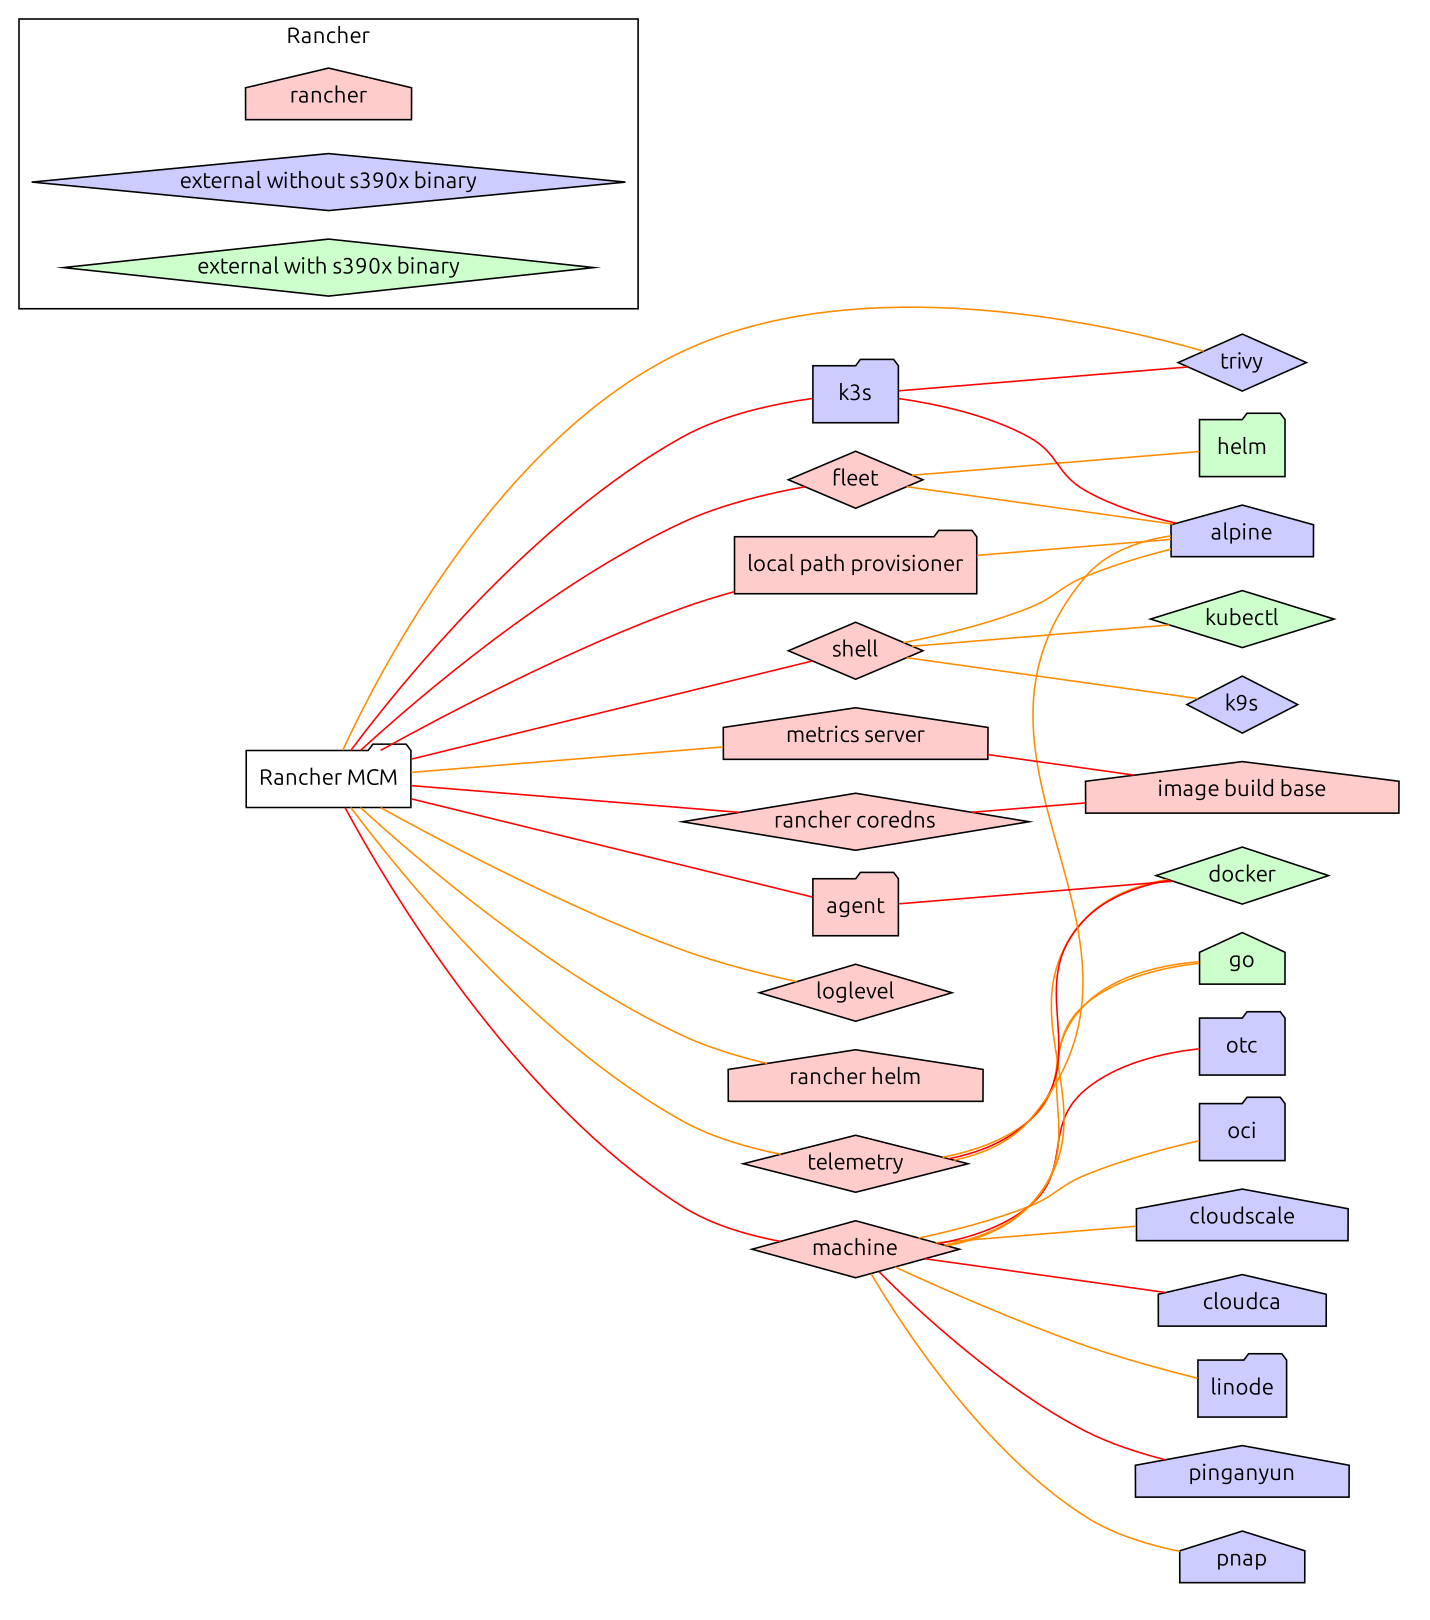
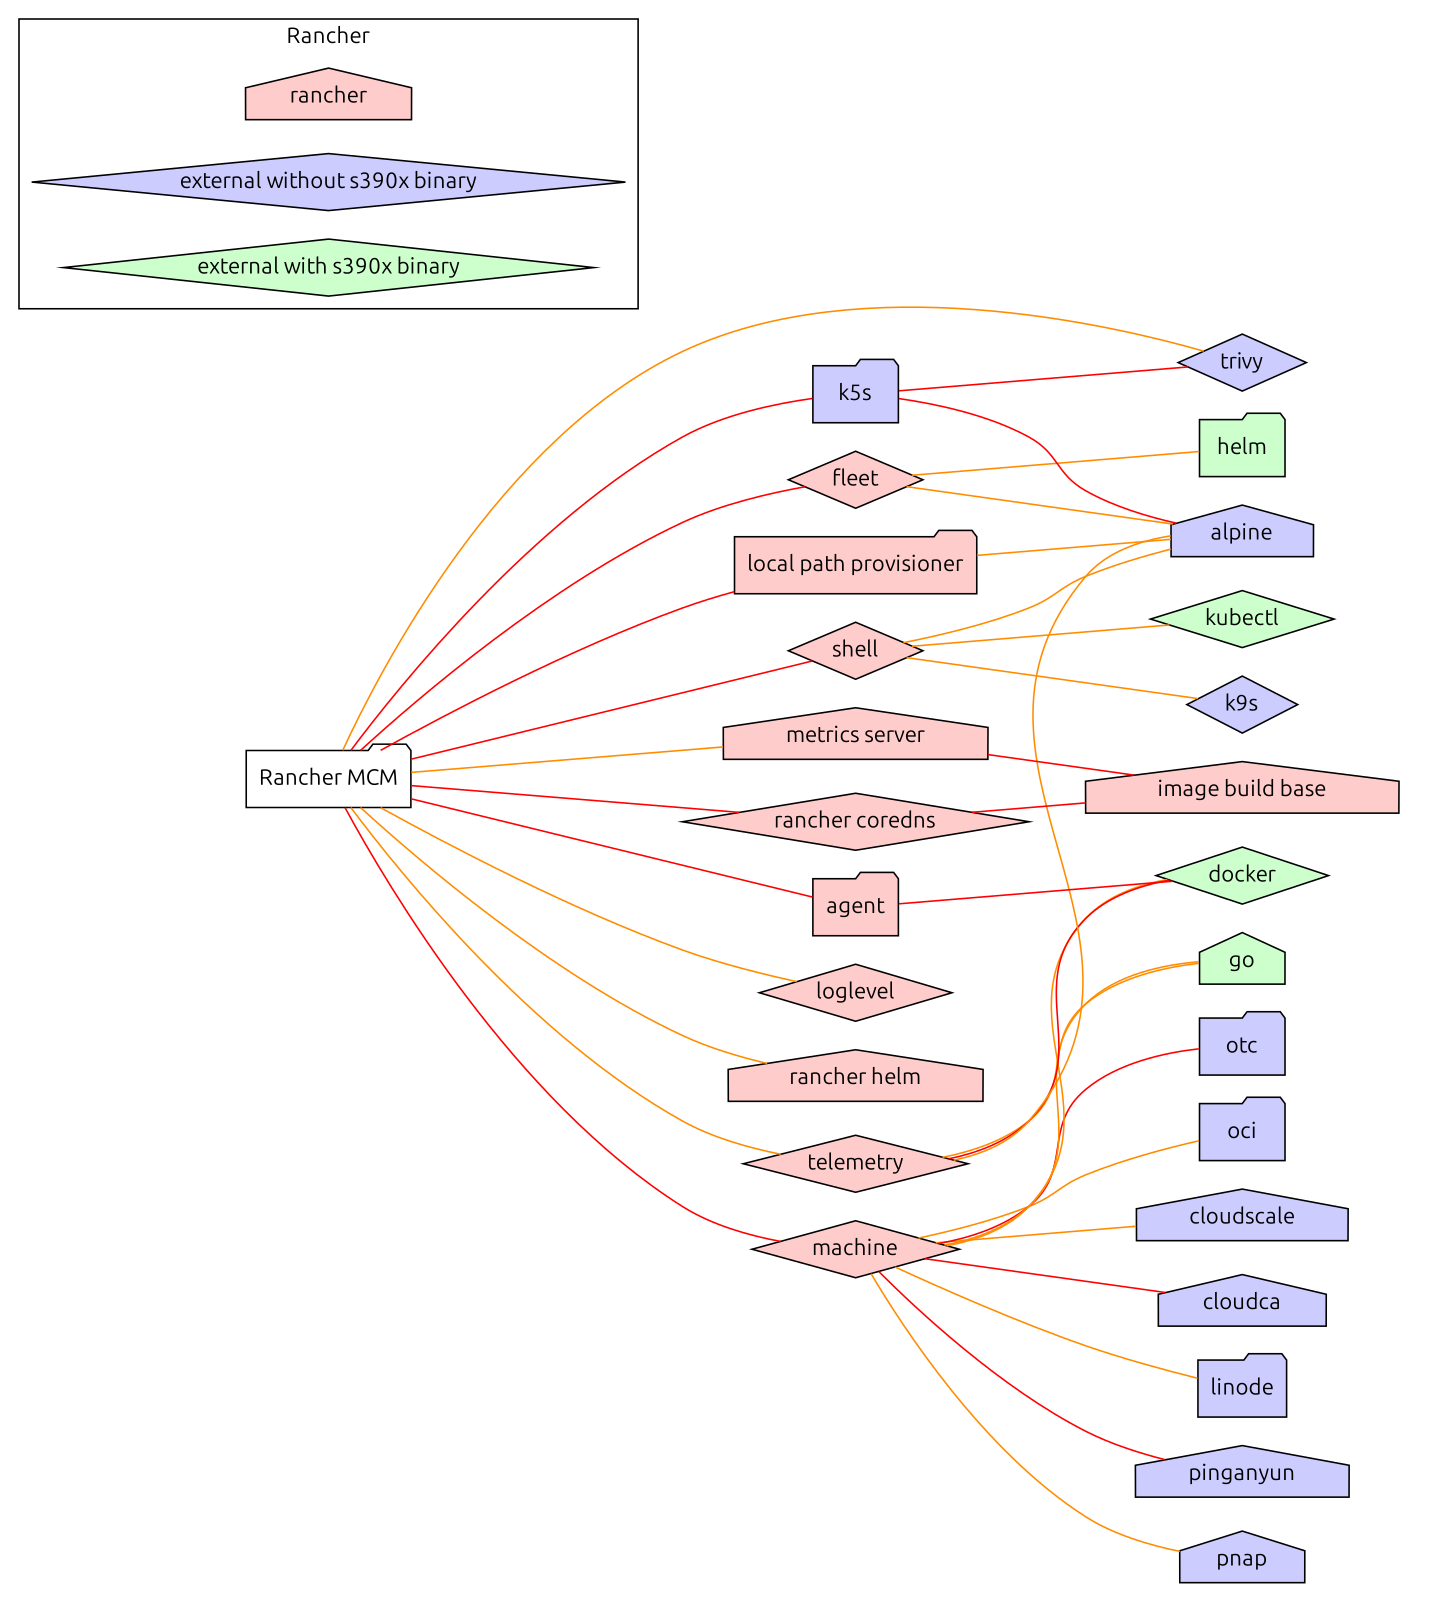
(856, 394) -> (856, 394)
